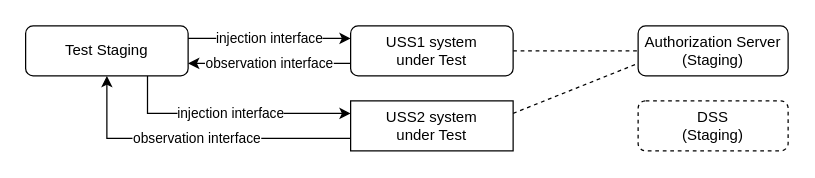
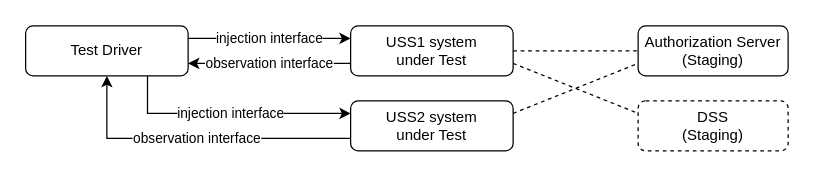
(107, 51) -> (107, 51)
none -> (573, 87)
(432, 126) -> (432, 126)
